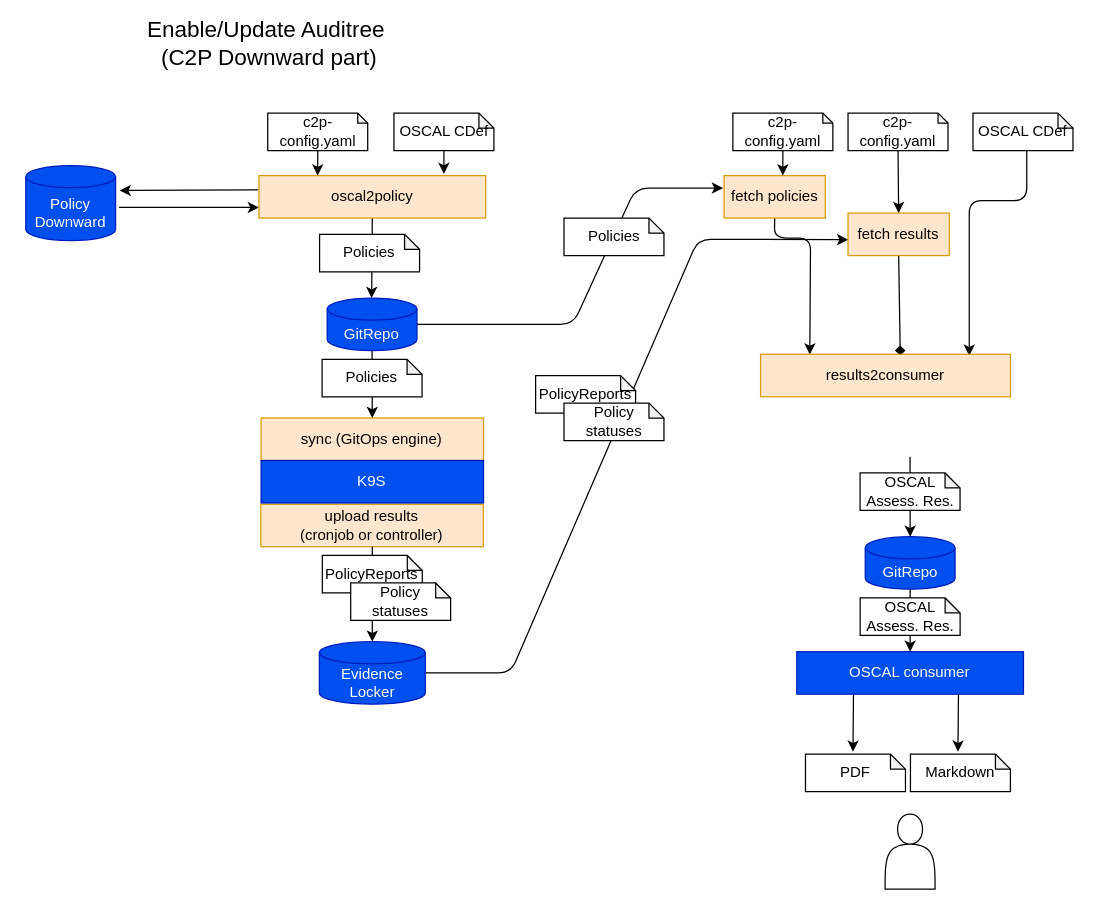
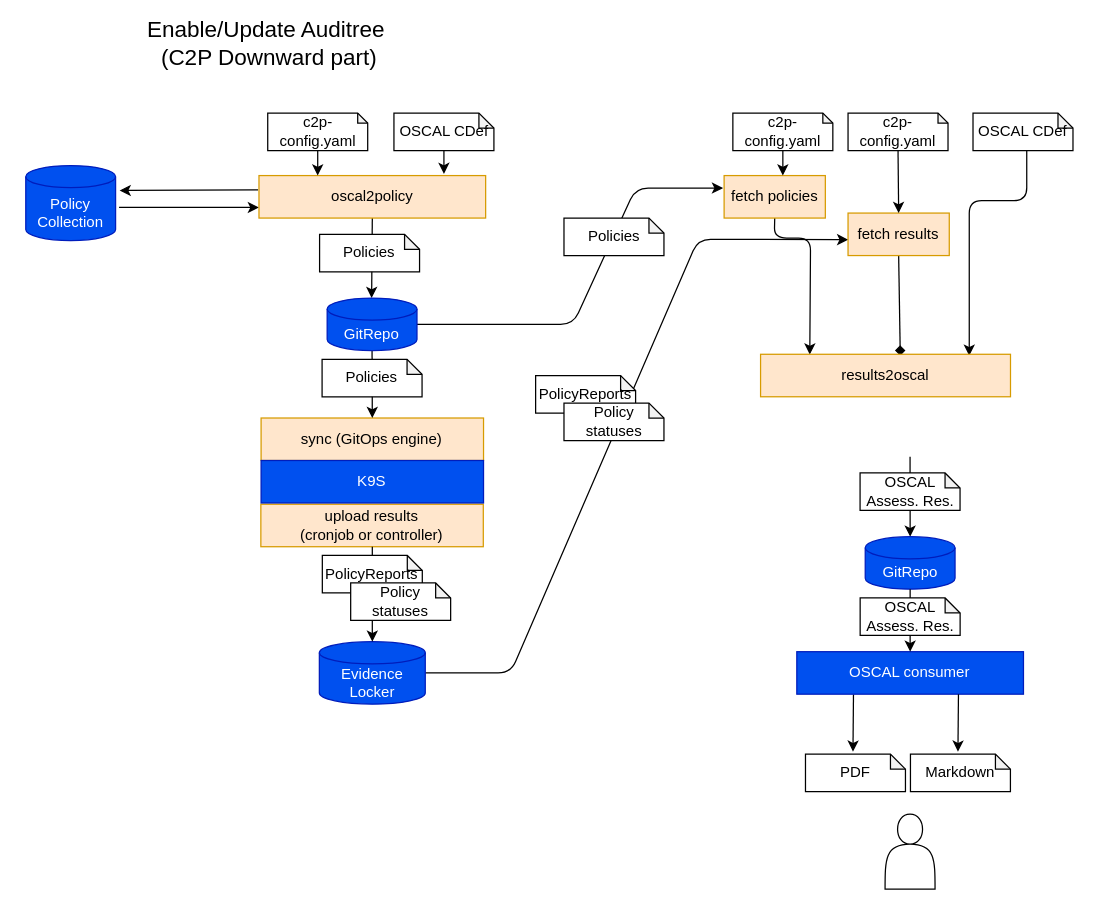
(71, 213) -> (71, 213)
(886, 376) -> (886, 376)
